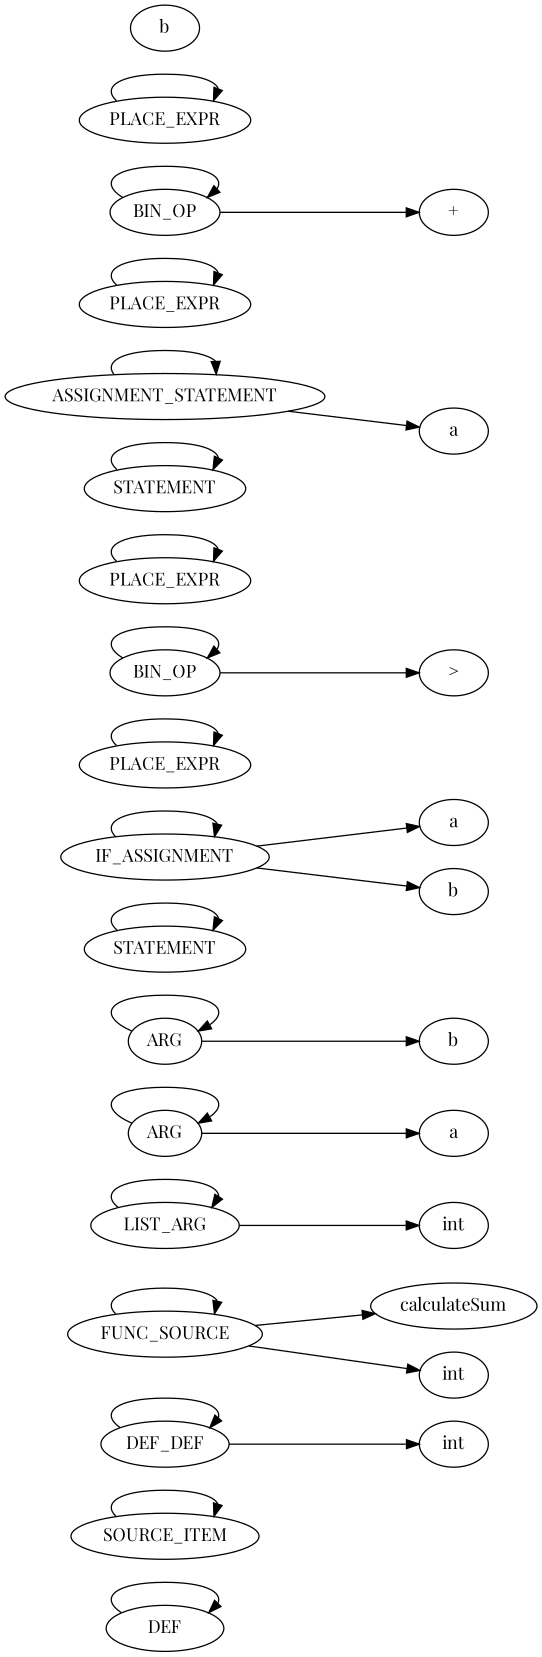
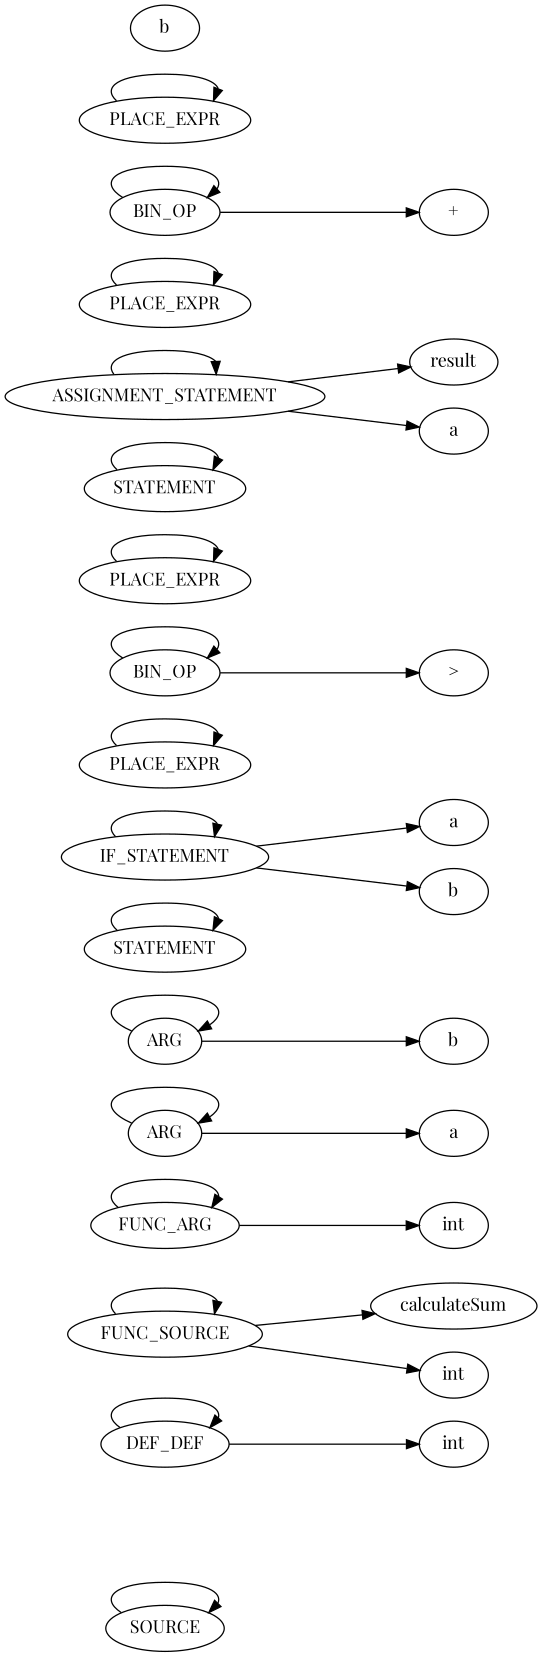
none -> (454, 362)
(165, 857) -> (165, 857)
(165, 1225) -> (165, 1225)
(165, 1536) -> none
(165, 1628) -> (165, 1628)
